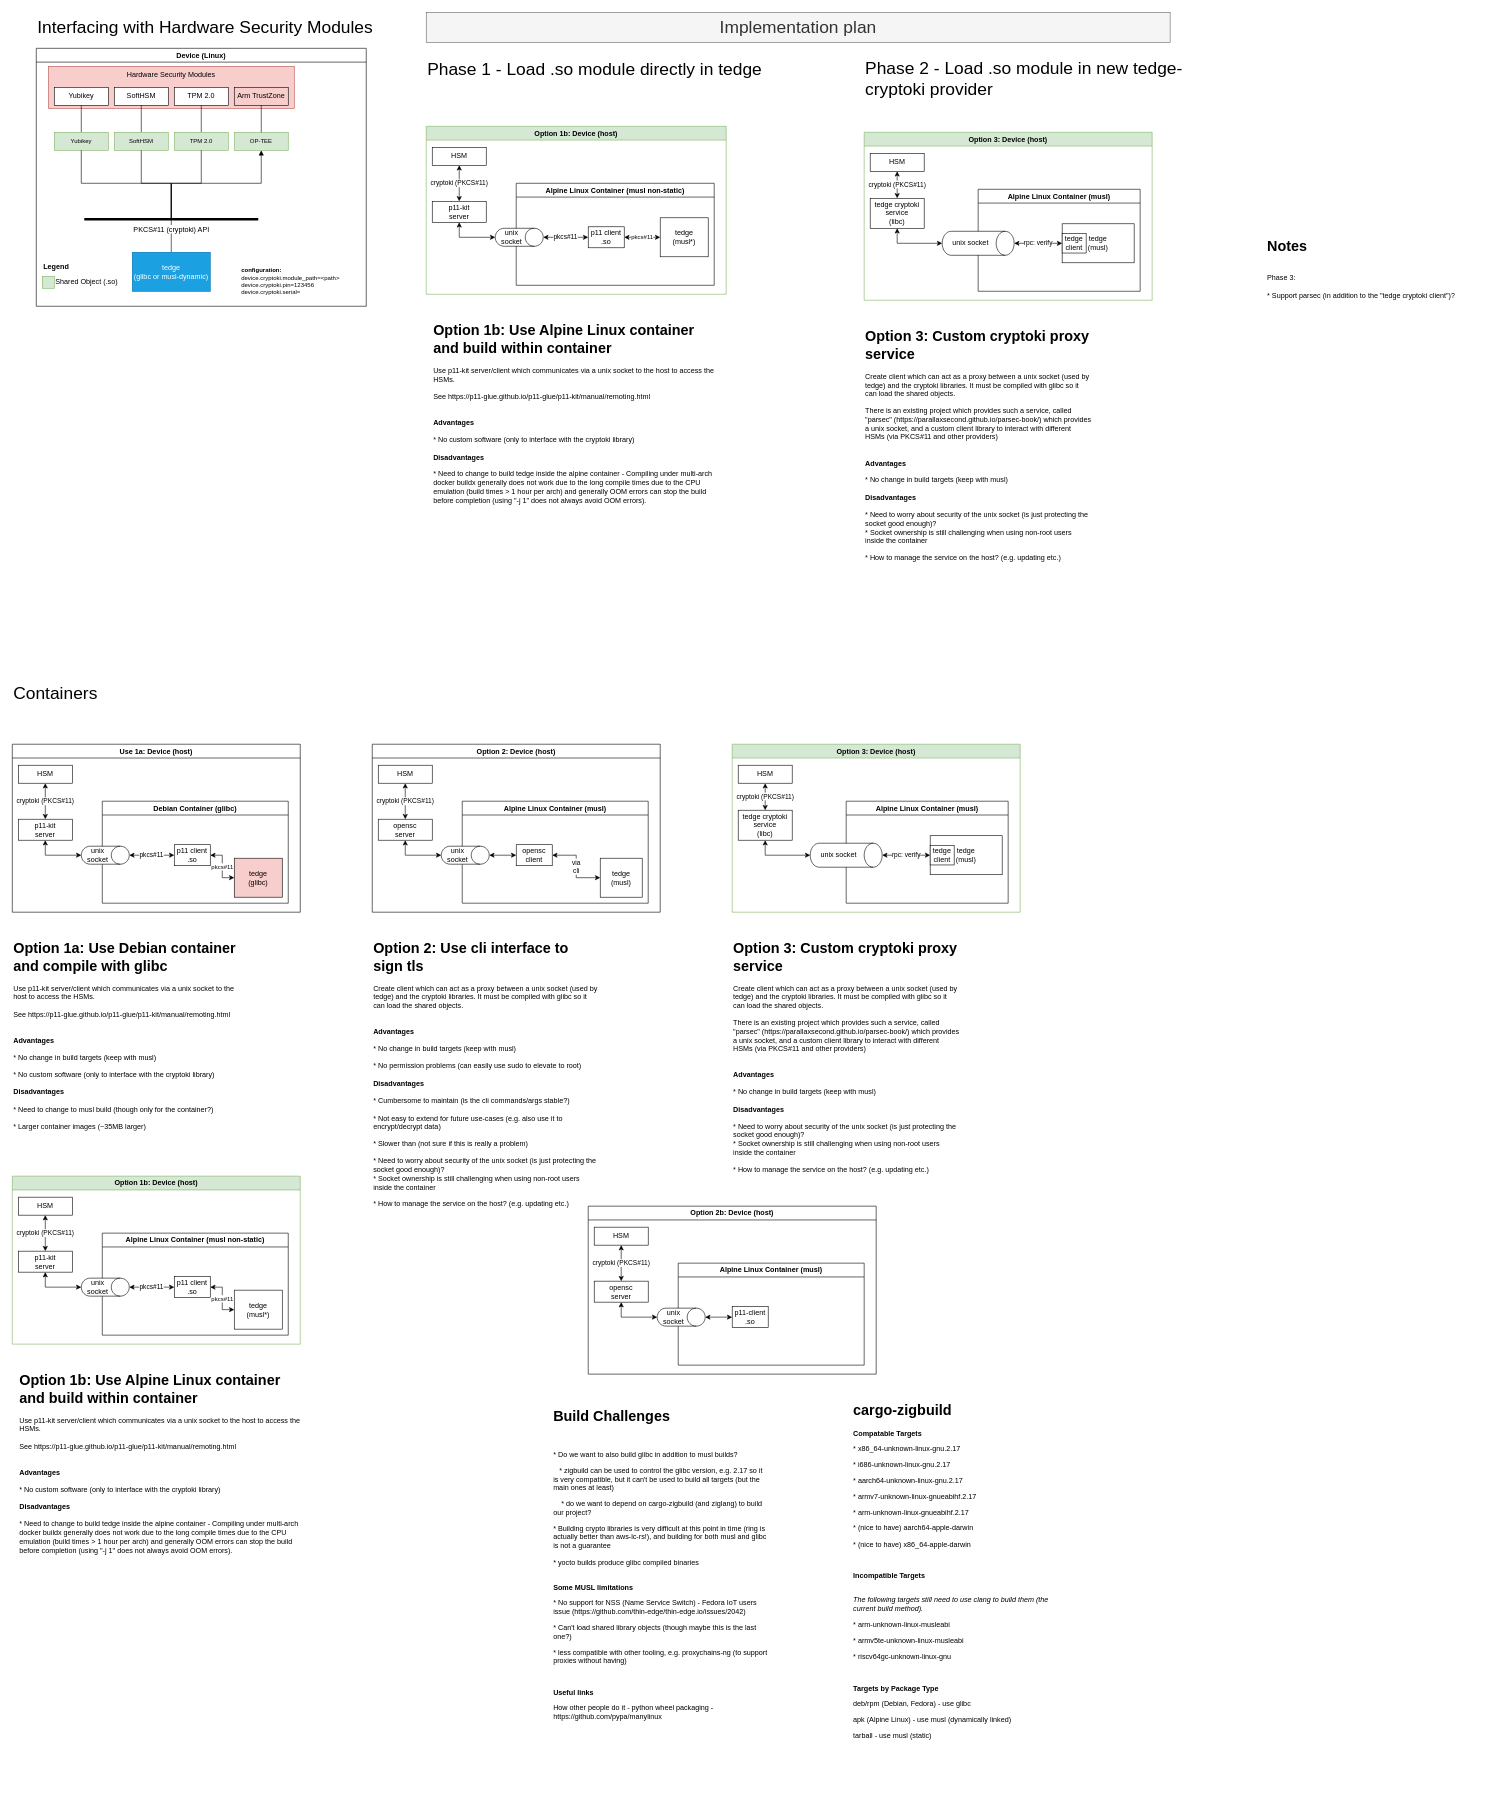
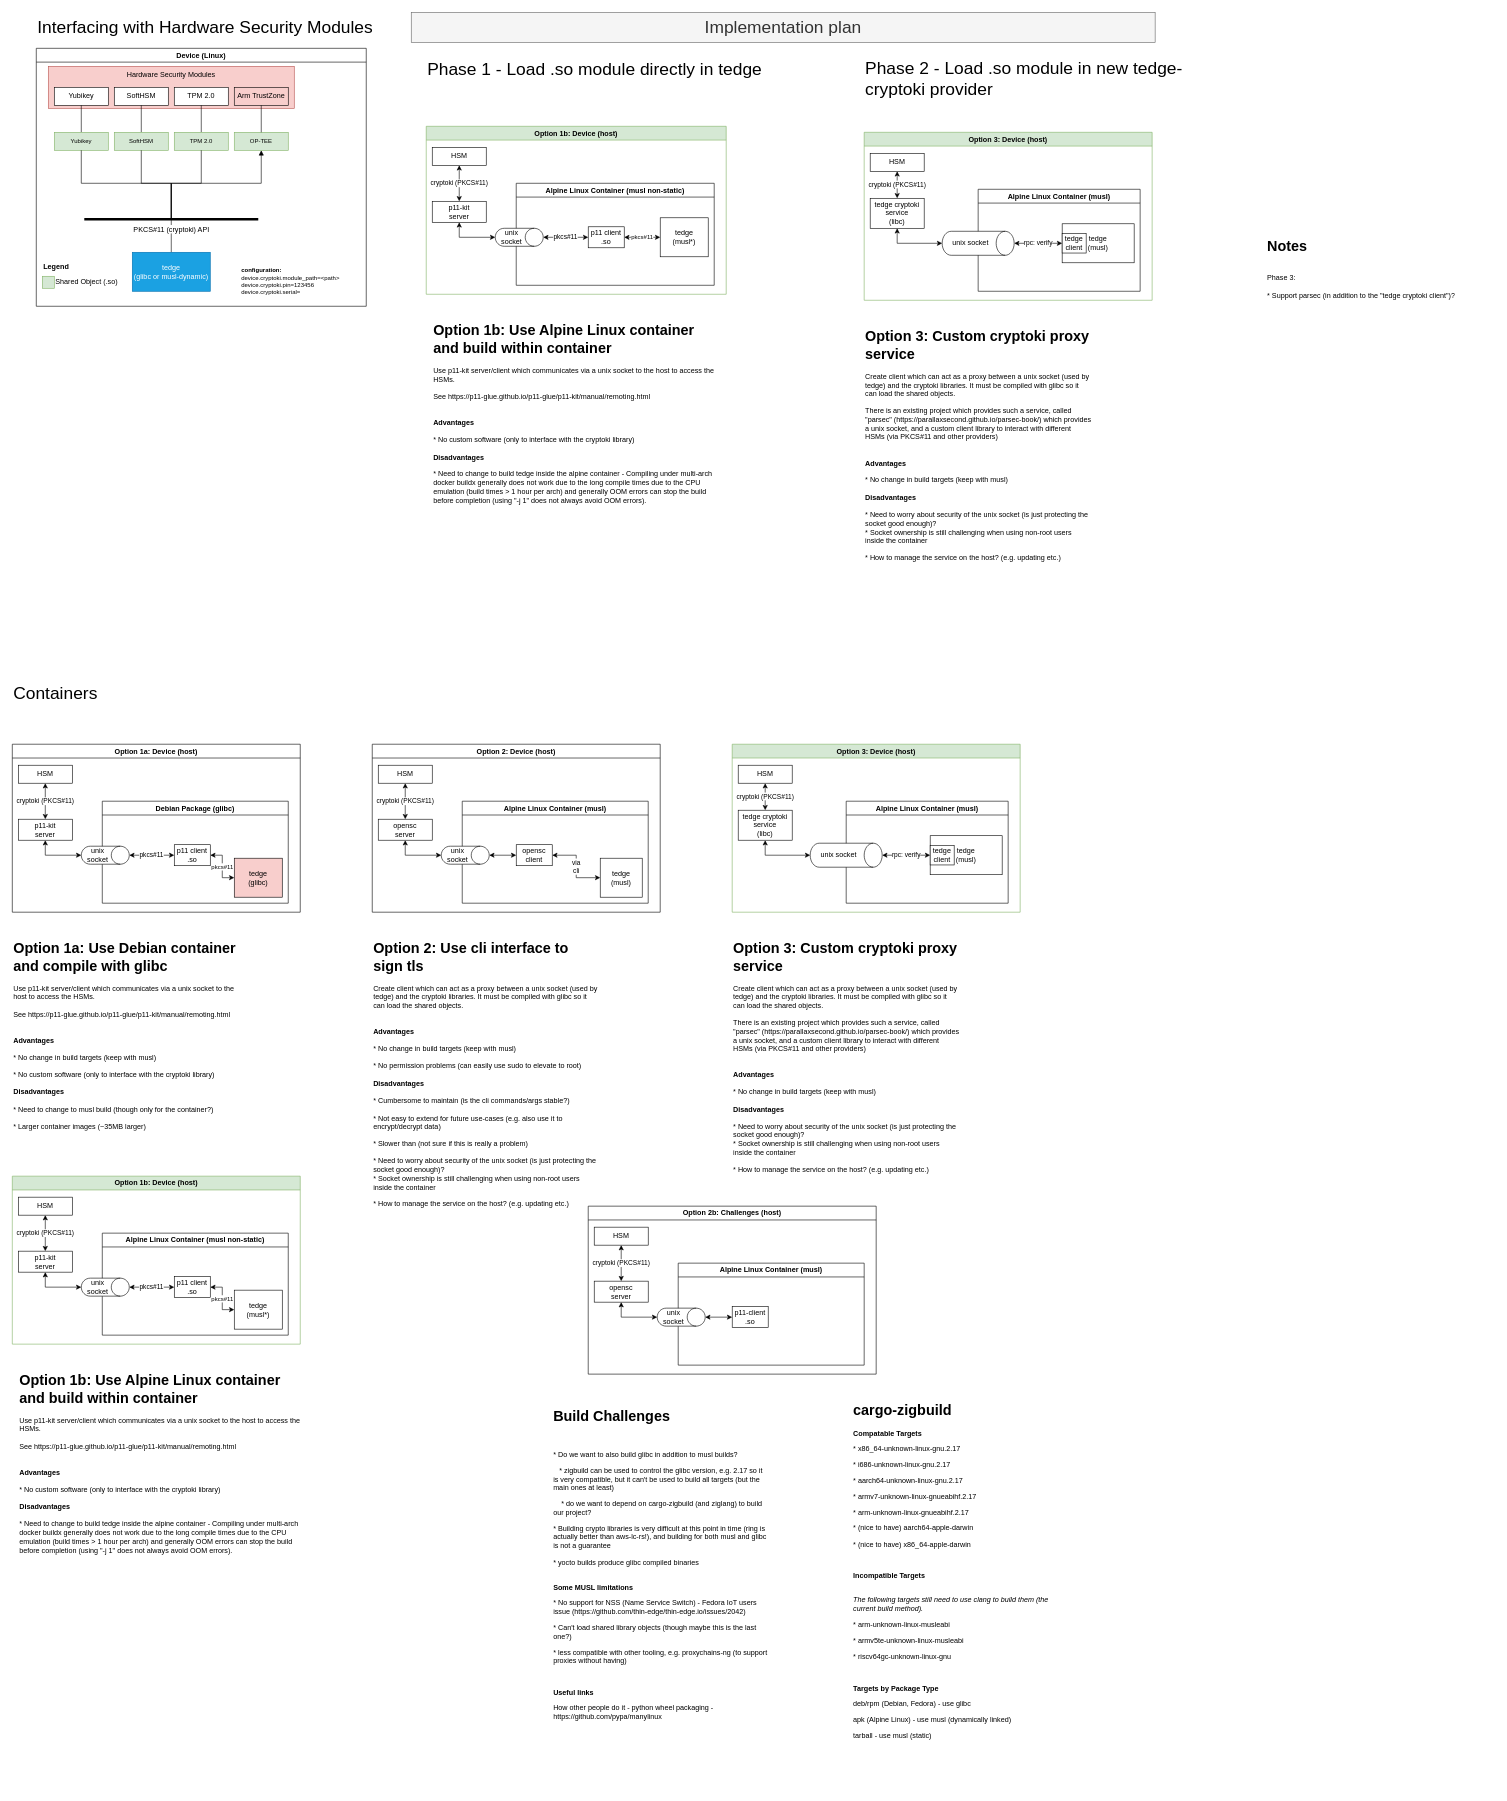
(798, 27) -> (783, 27)
(156, 752) -> (156, 752)
(195, 809) -> (195, 809)
(732, 1214) -> (732, 1214)
